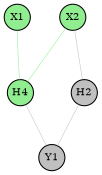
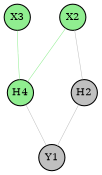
(17, 17) -> (17, 17)
